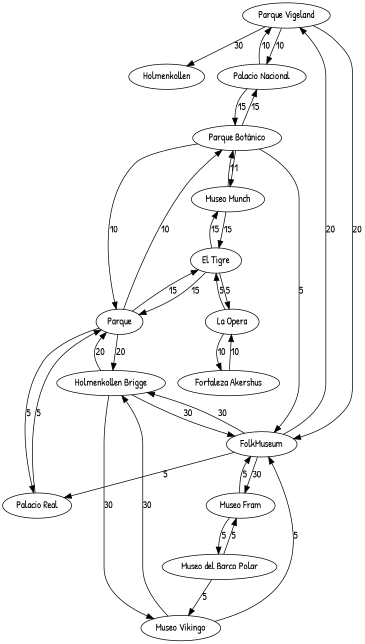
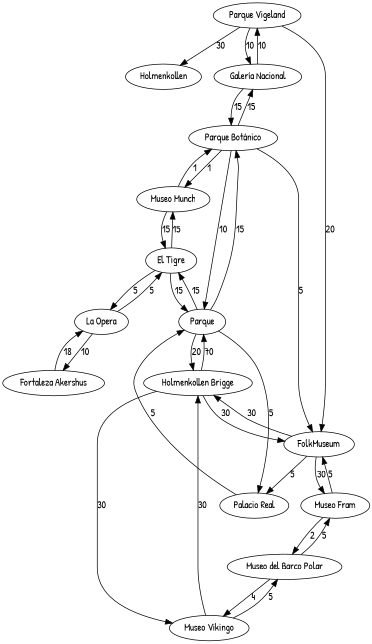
(262, 77) -> (258, 77)
(165, 230) -> (240, 230)
(326, 240) -> none
(100, 352) -> (209, 352)
(235, 352) -> (68, 352)
(224, 536) -> (312, 536)
(290, 561) -> (256, 604)
(205, 597) -> (254, 597)
